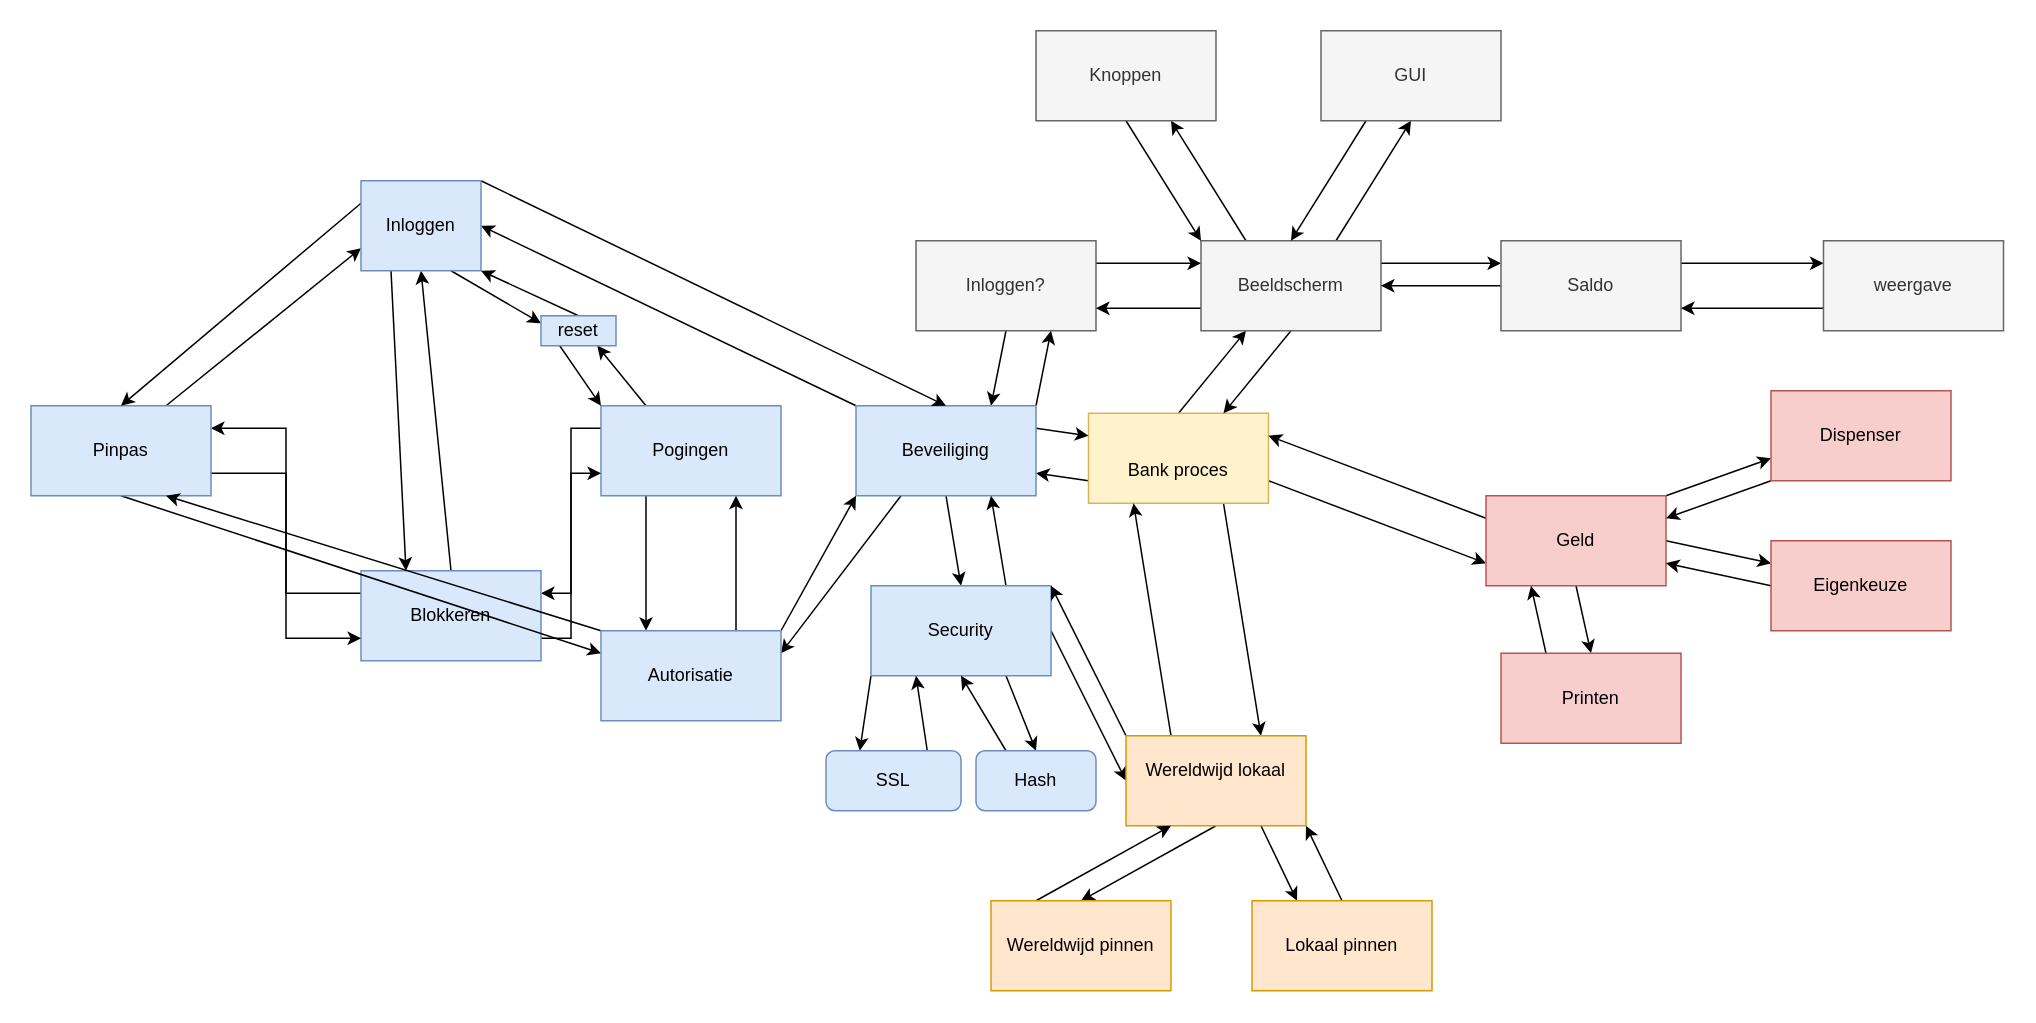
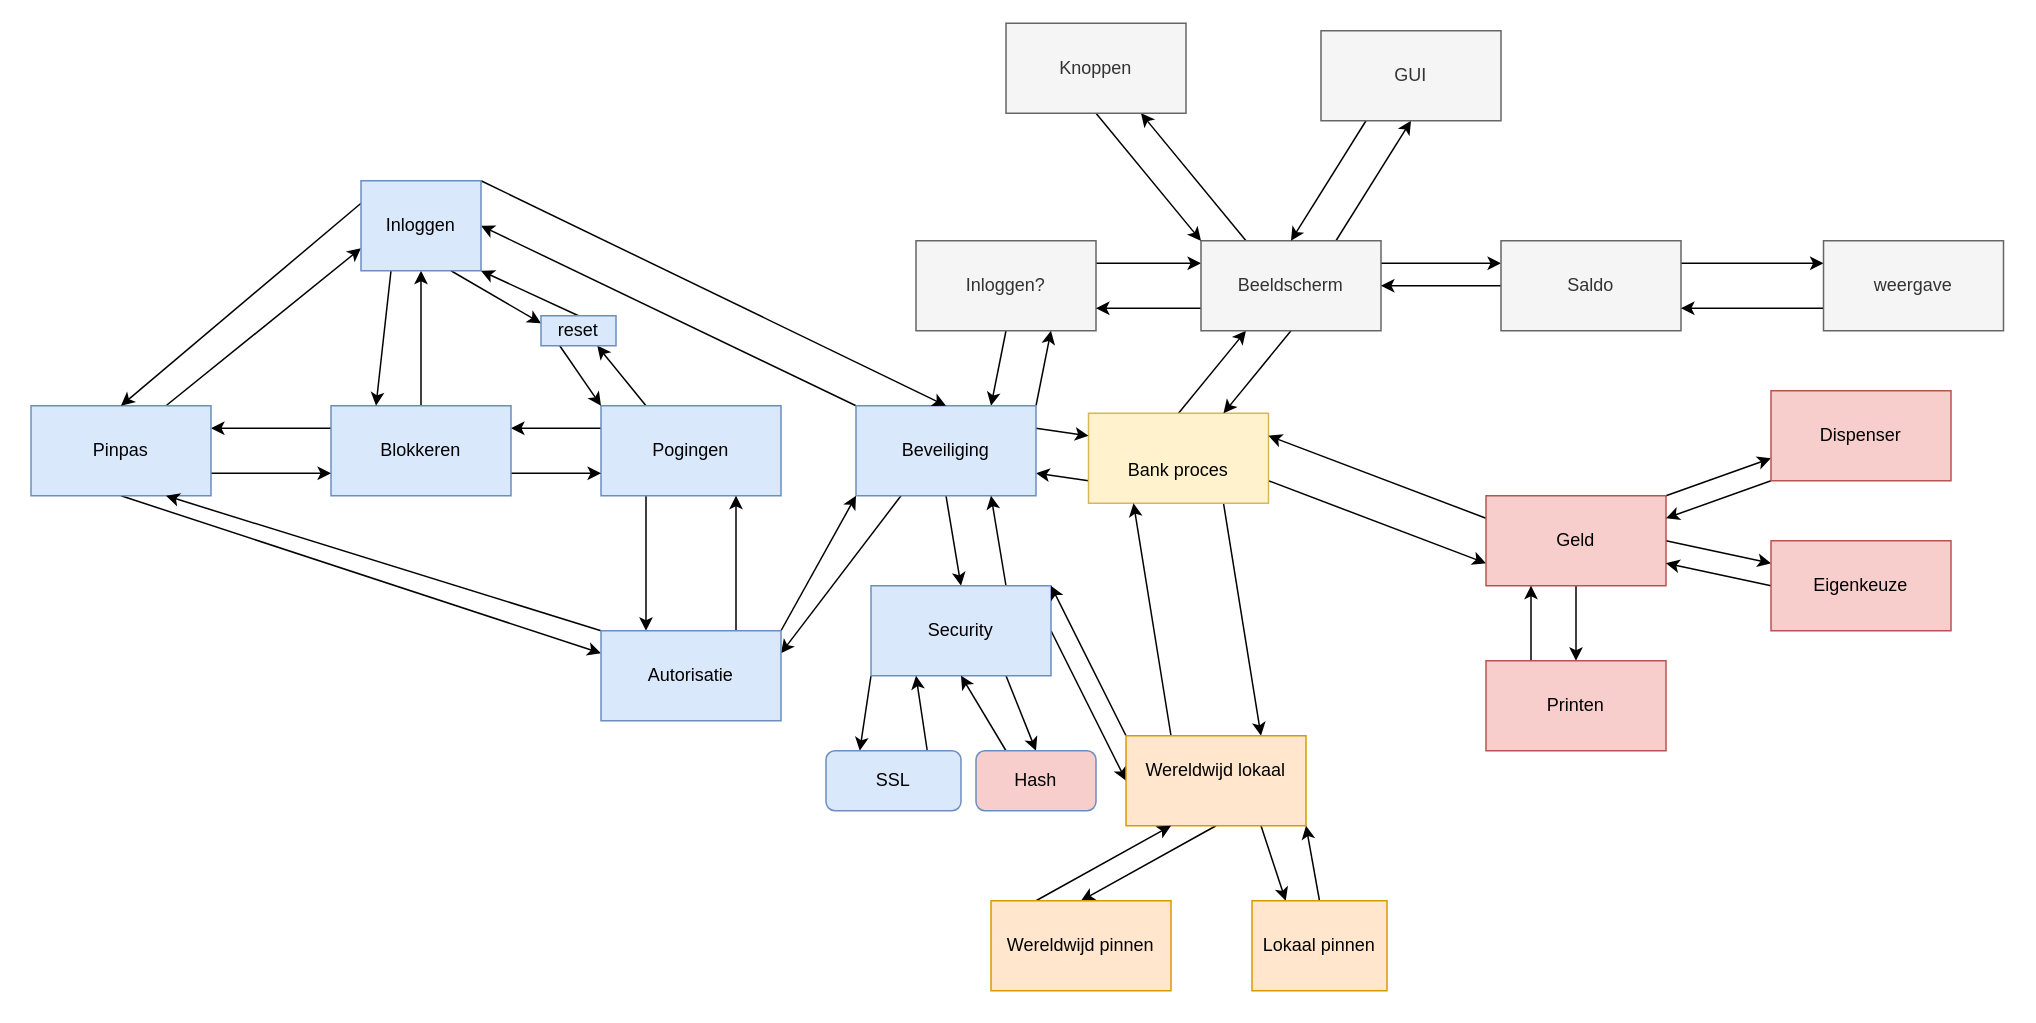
(1126, 76) -> (1096, 68)
(451, 616) -> (421, 451)
(1591, 698) -> (1576, 706)
(1036, 781) -> (1036, 781)
(1342, 946) -> (1319, 946)
